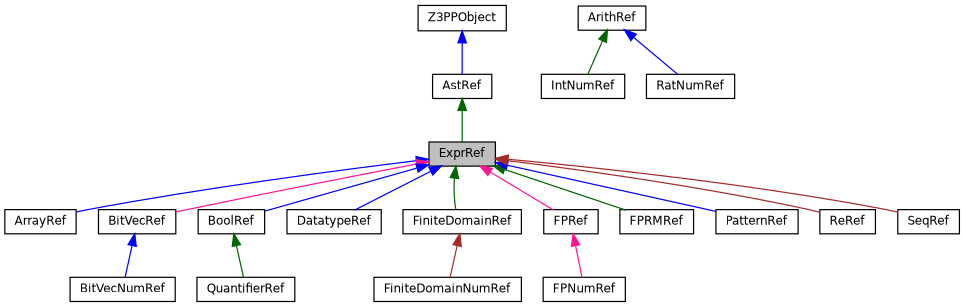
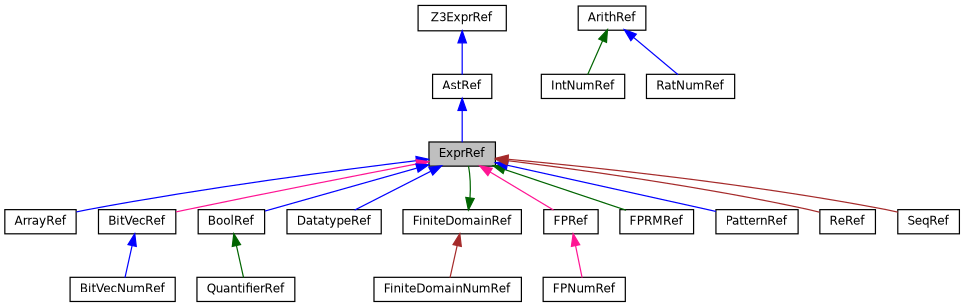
(462, 18) -> (462, 18)
(462, 127) -> (462, 127)
(454, 194) -> (470, 182)
